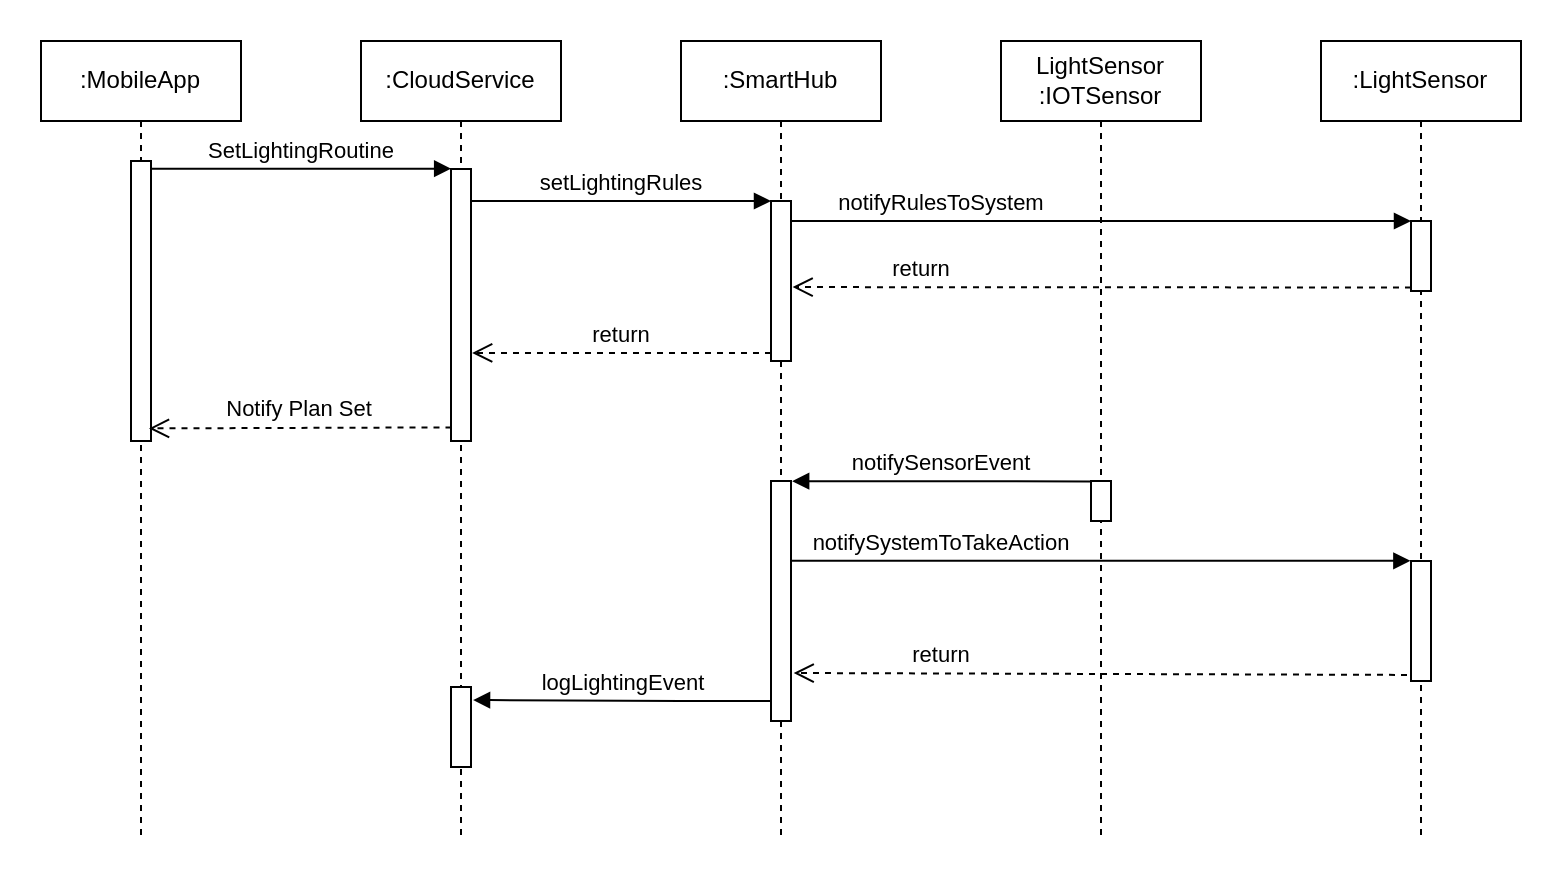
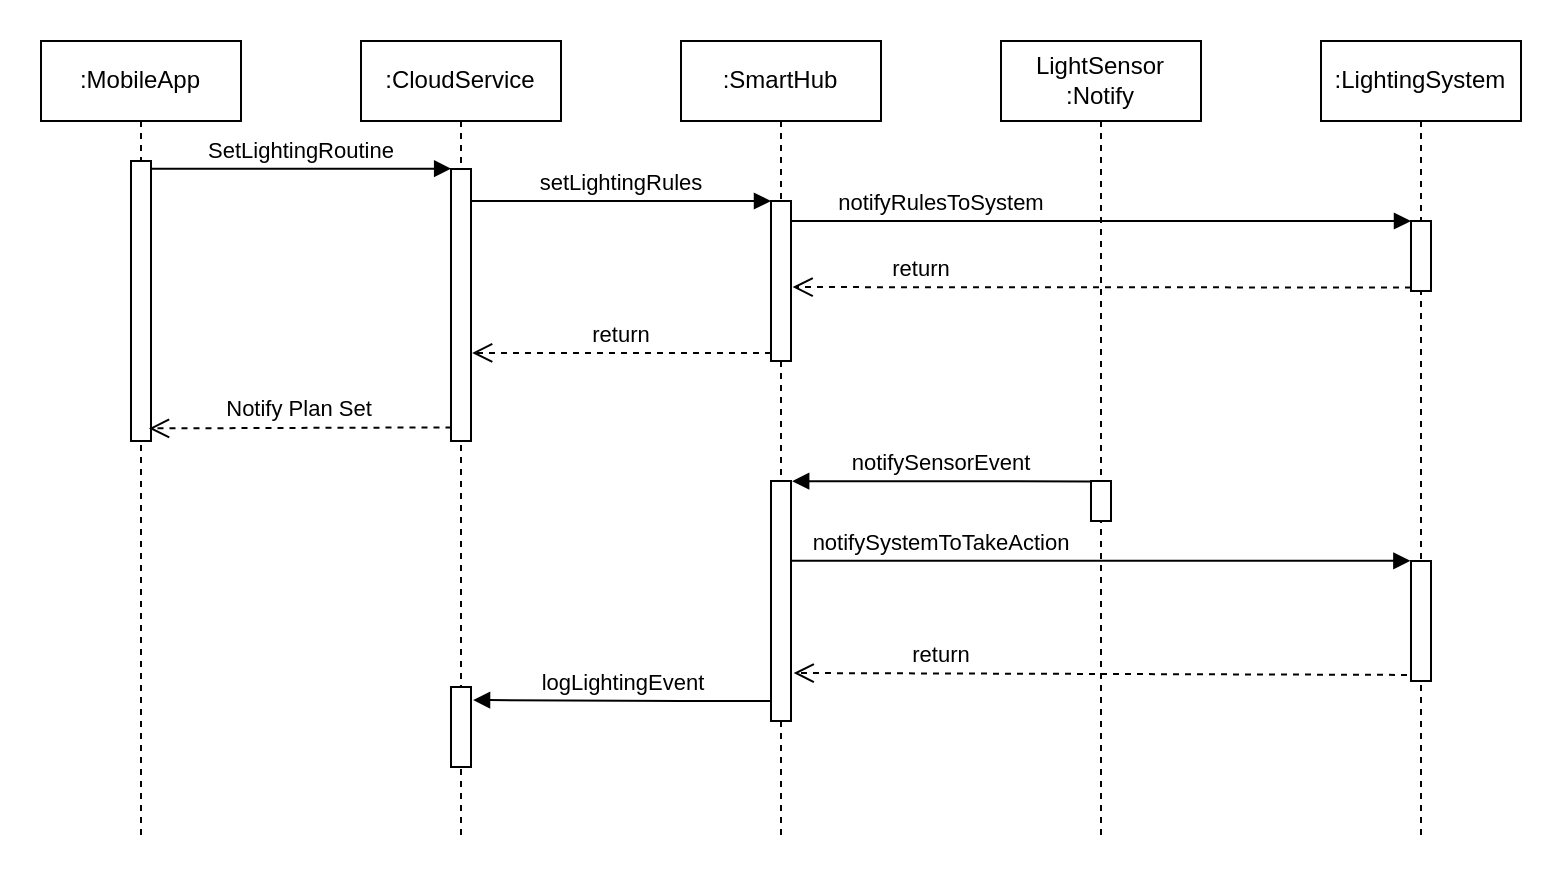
(1101, 81) -> (1101, 81)
(1421, 81) -> (1421, 81)
